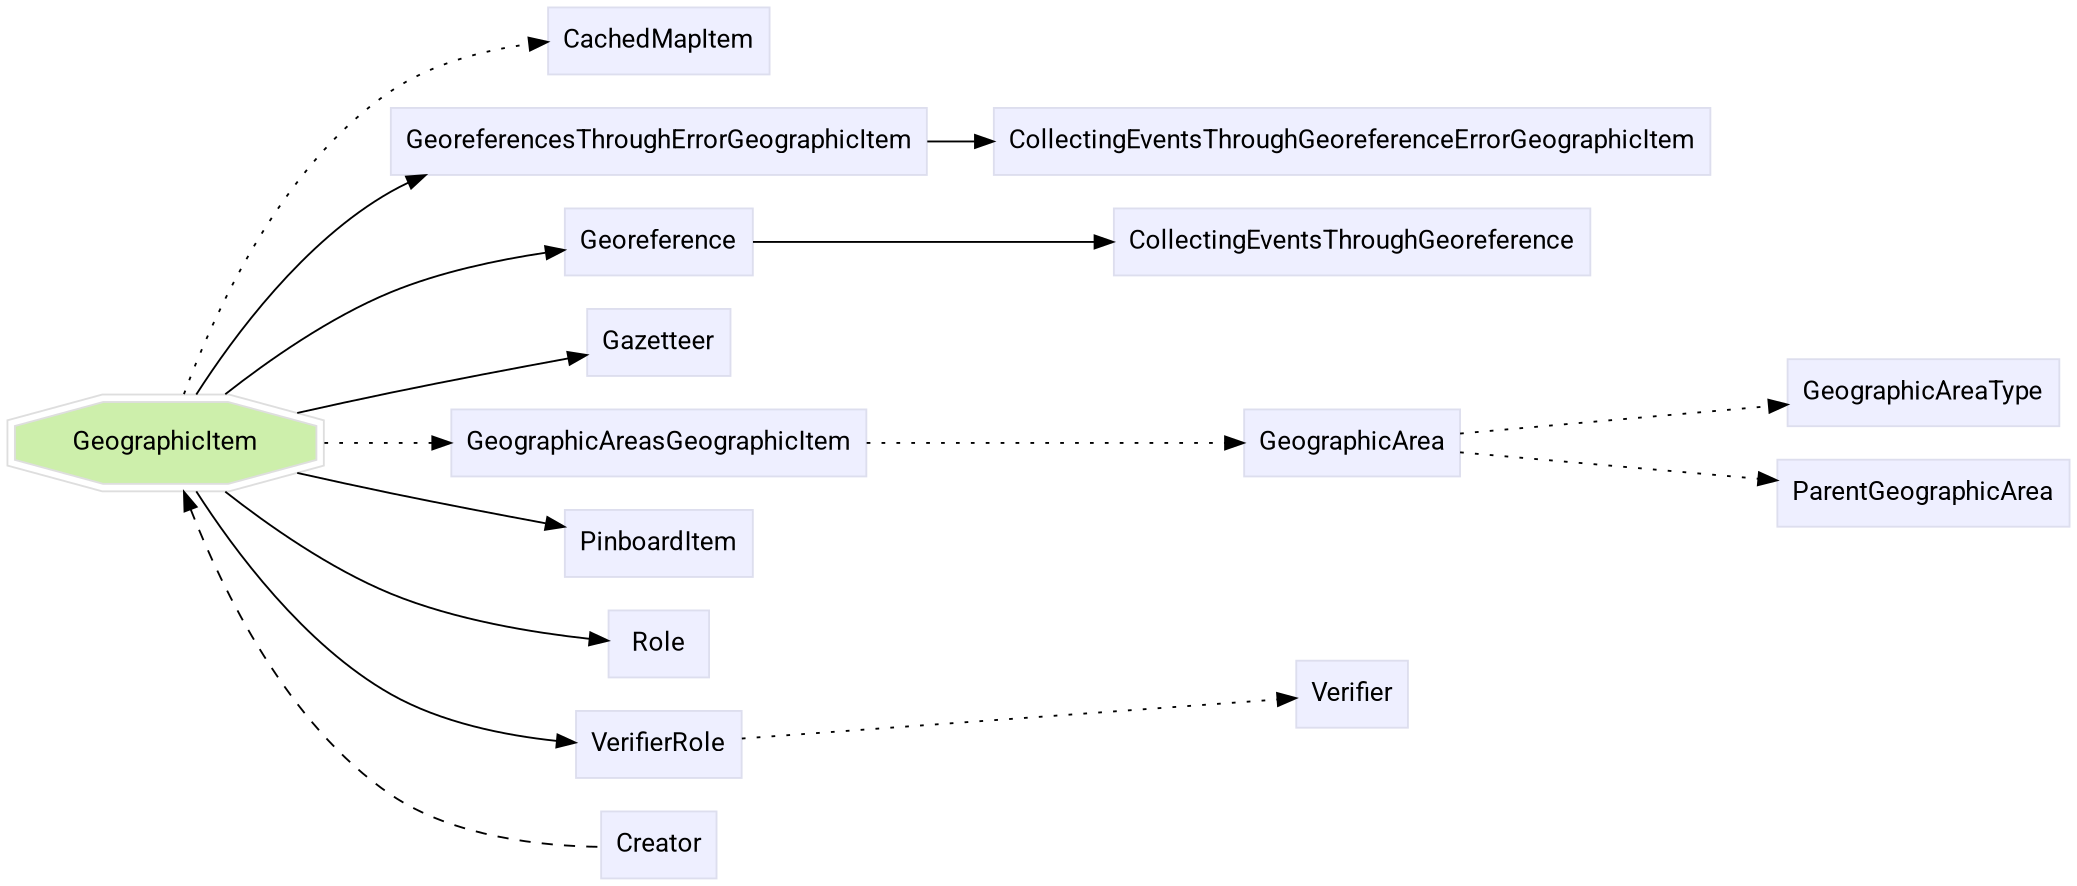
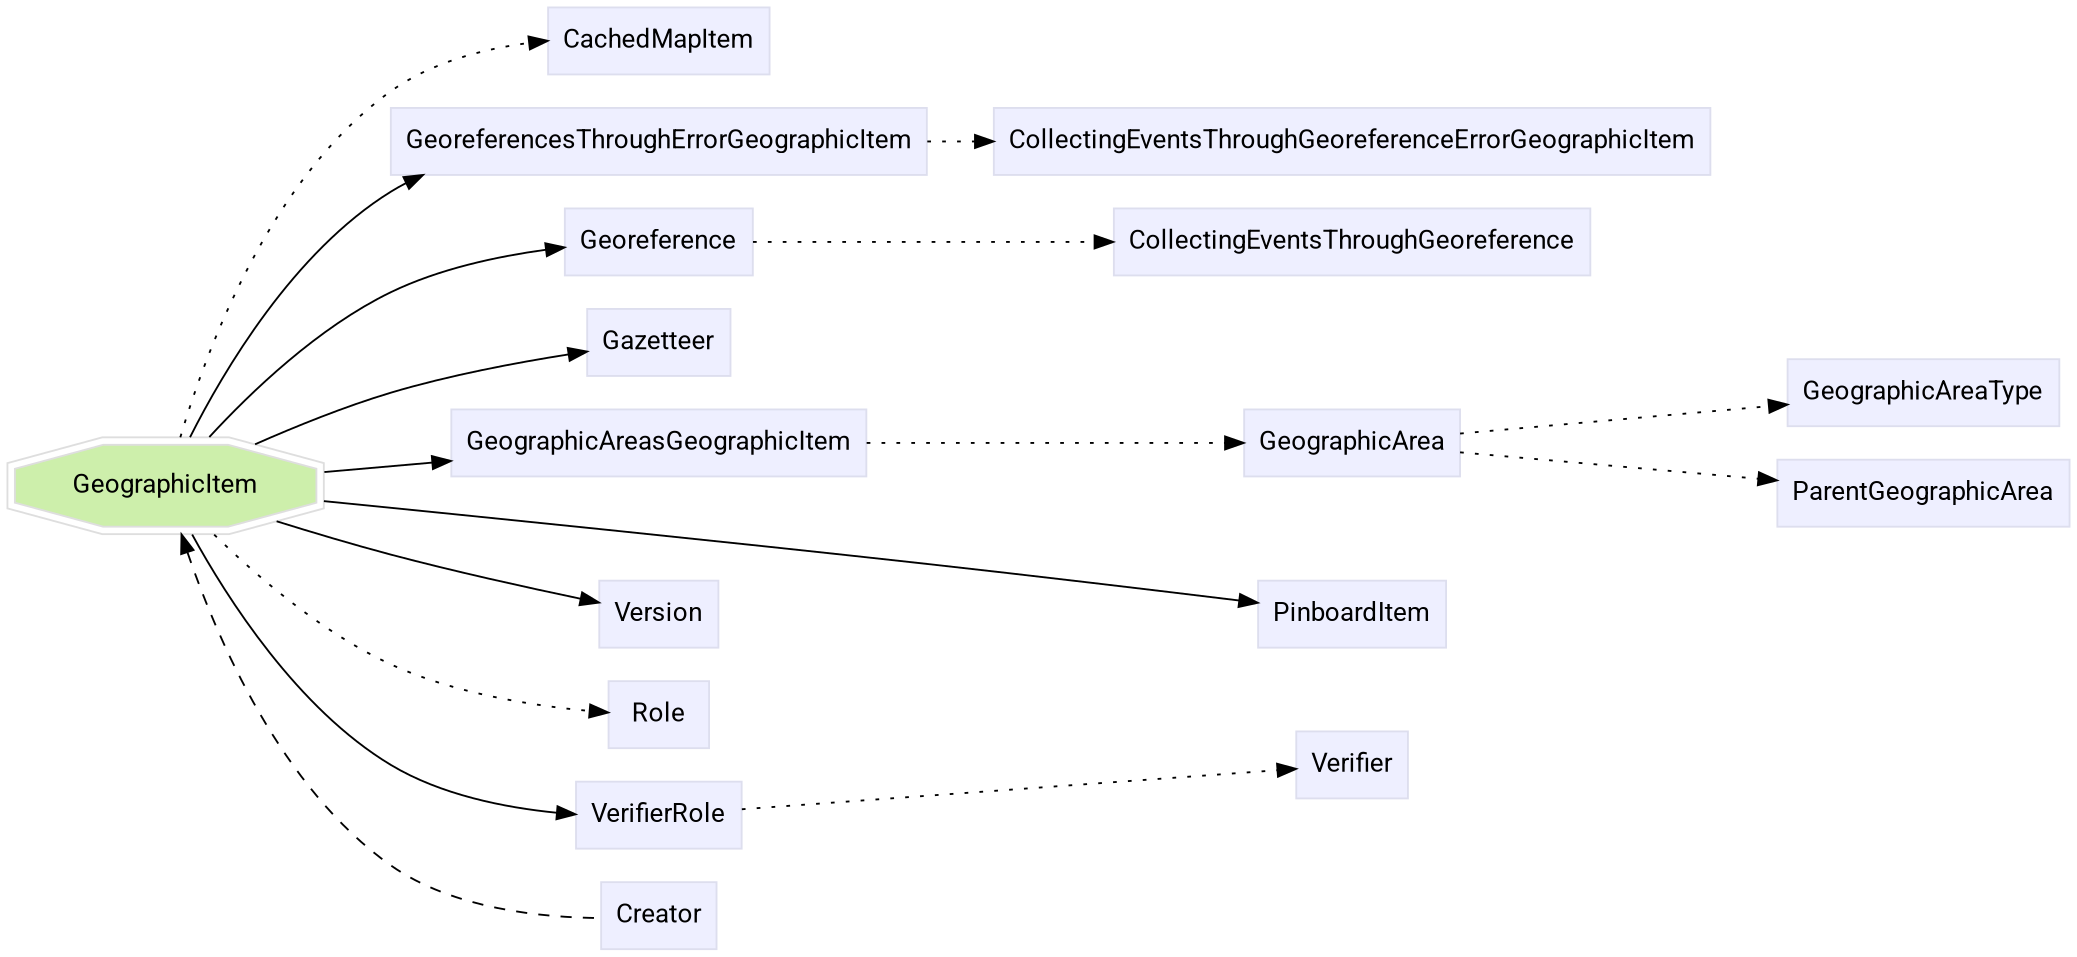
(951, 141) -> (951, 141)
(924, 242) -> (924, 242)
(378, 443) -> (378, 467)
(395, 595) -> (384, 661)
none -> (659, 614)
